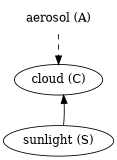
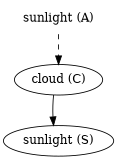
(59, 19) -> (59, 19)
(64, 114) -> (53, 106)
